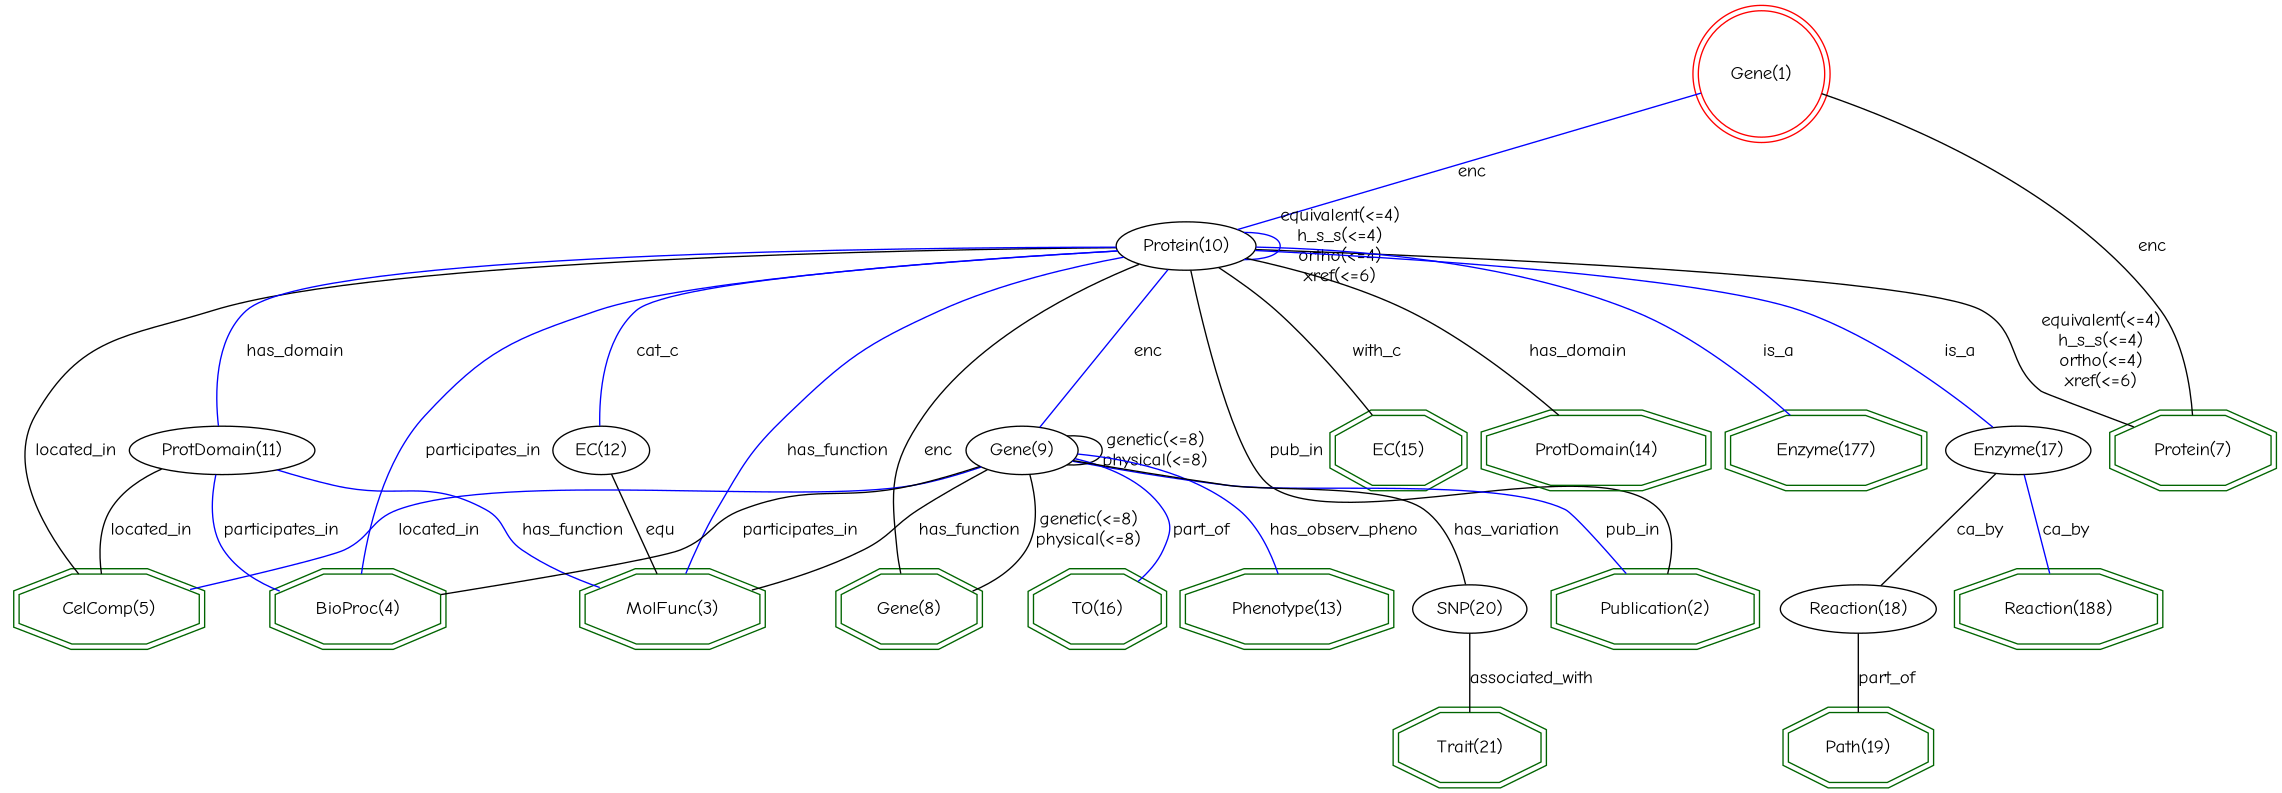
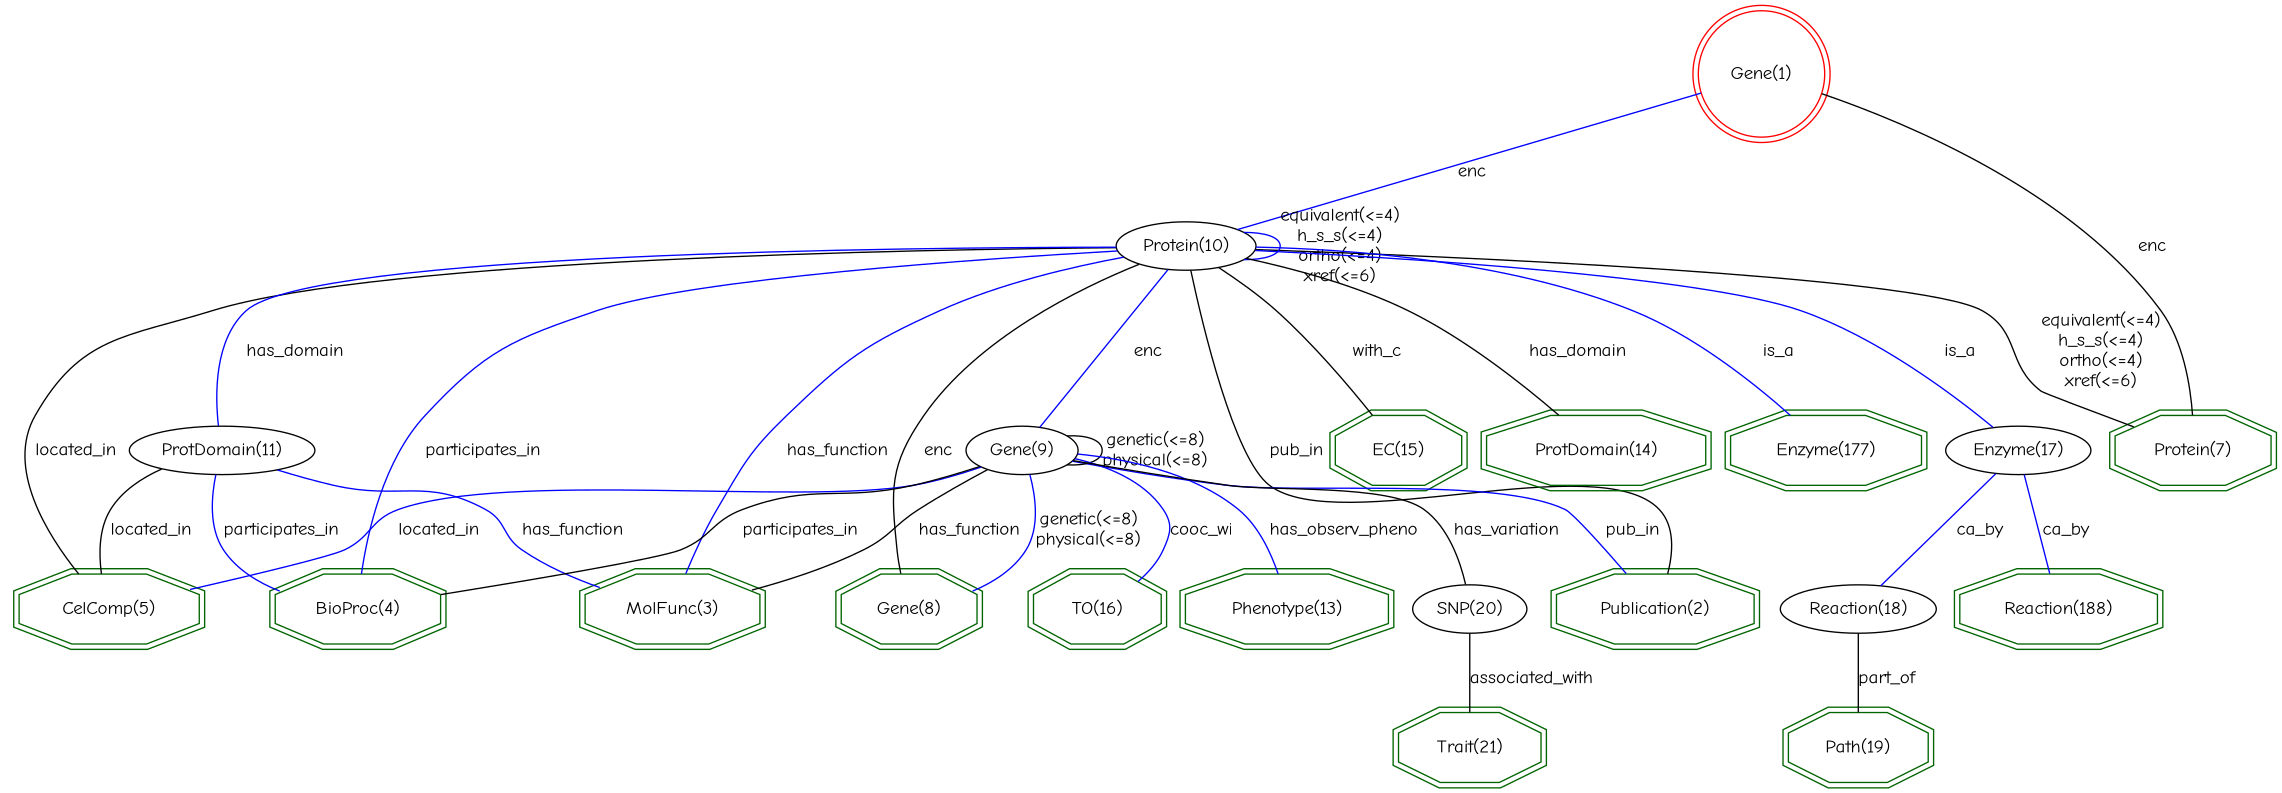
(601, 450) -> none
(1202, 530) -> (1202, 530)
(1938, 530) -> (1938, 530)
(1028, 546) -> (1028, 546)
